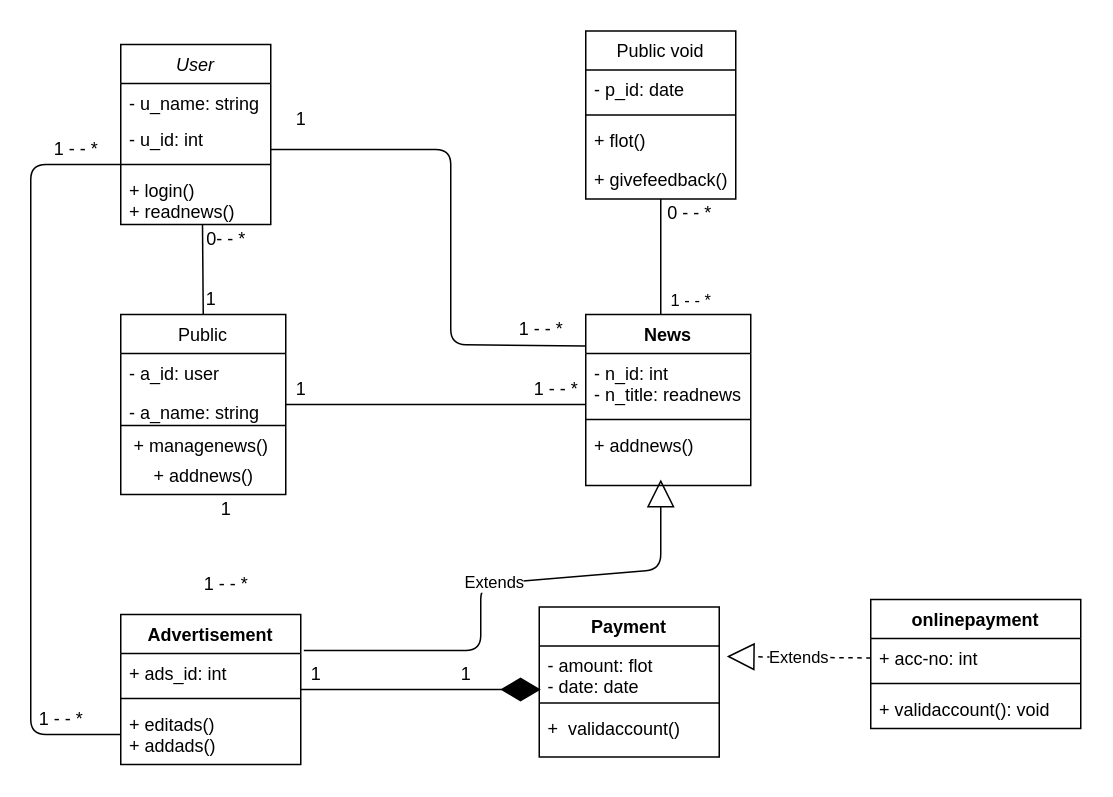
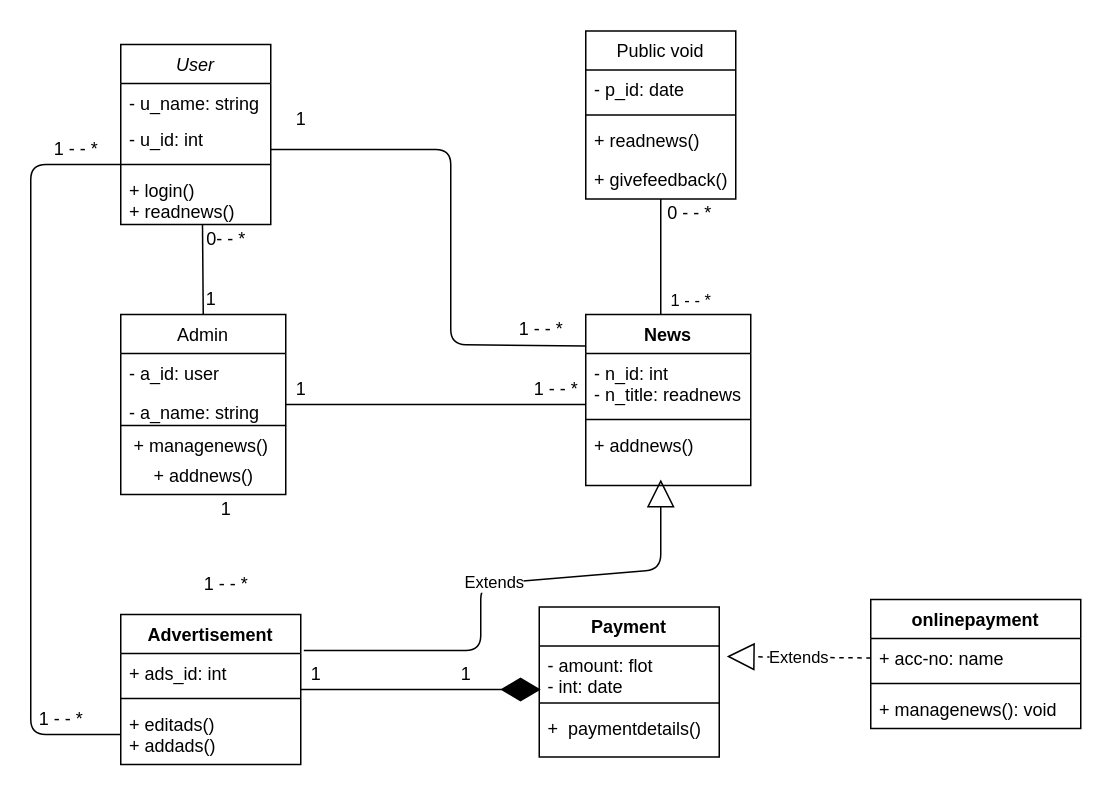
(630, 141) -> (652, 141)
(203, 335) -> (203, 335)
(935, 659) -> (943, 659)
(609, 666) -> (609, 666)
(976, 710) -> (970, 710)
(626, 729) -> (636, 729)
